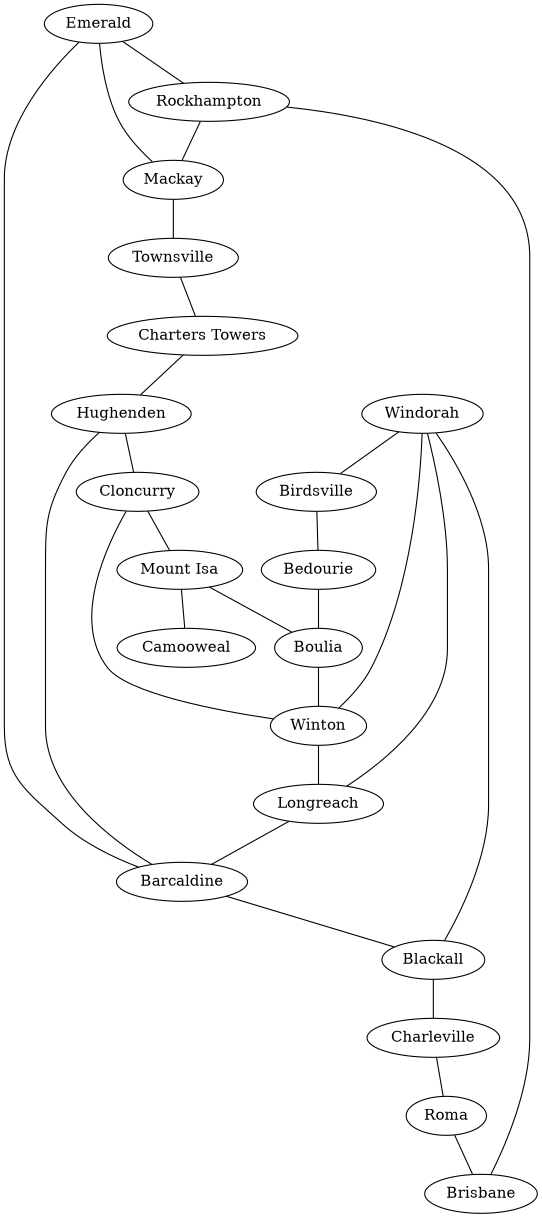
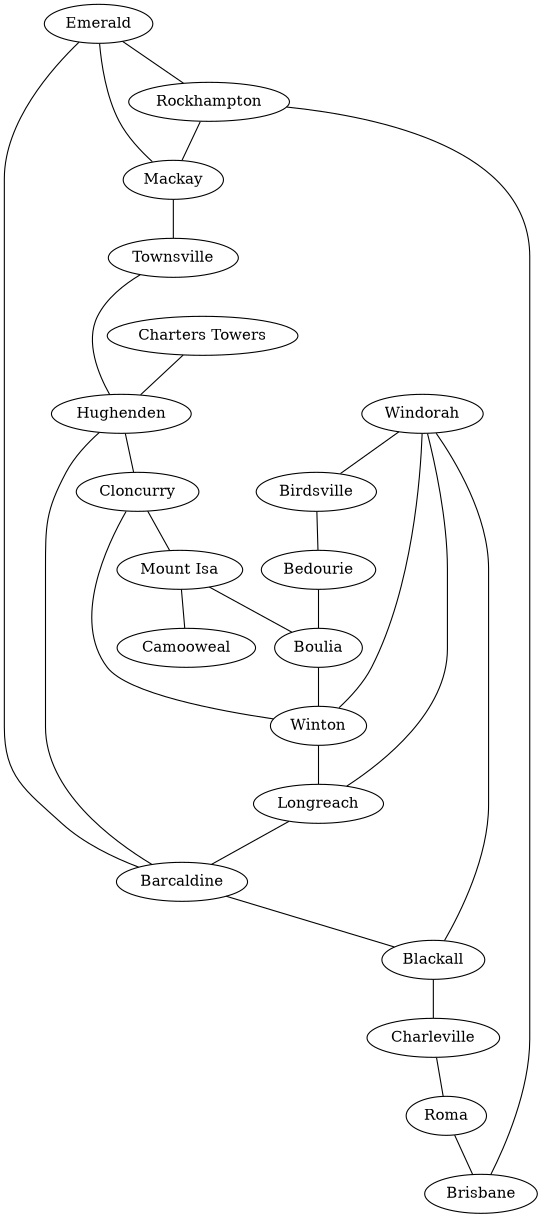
(188, 297) -> (94, 327)
